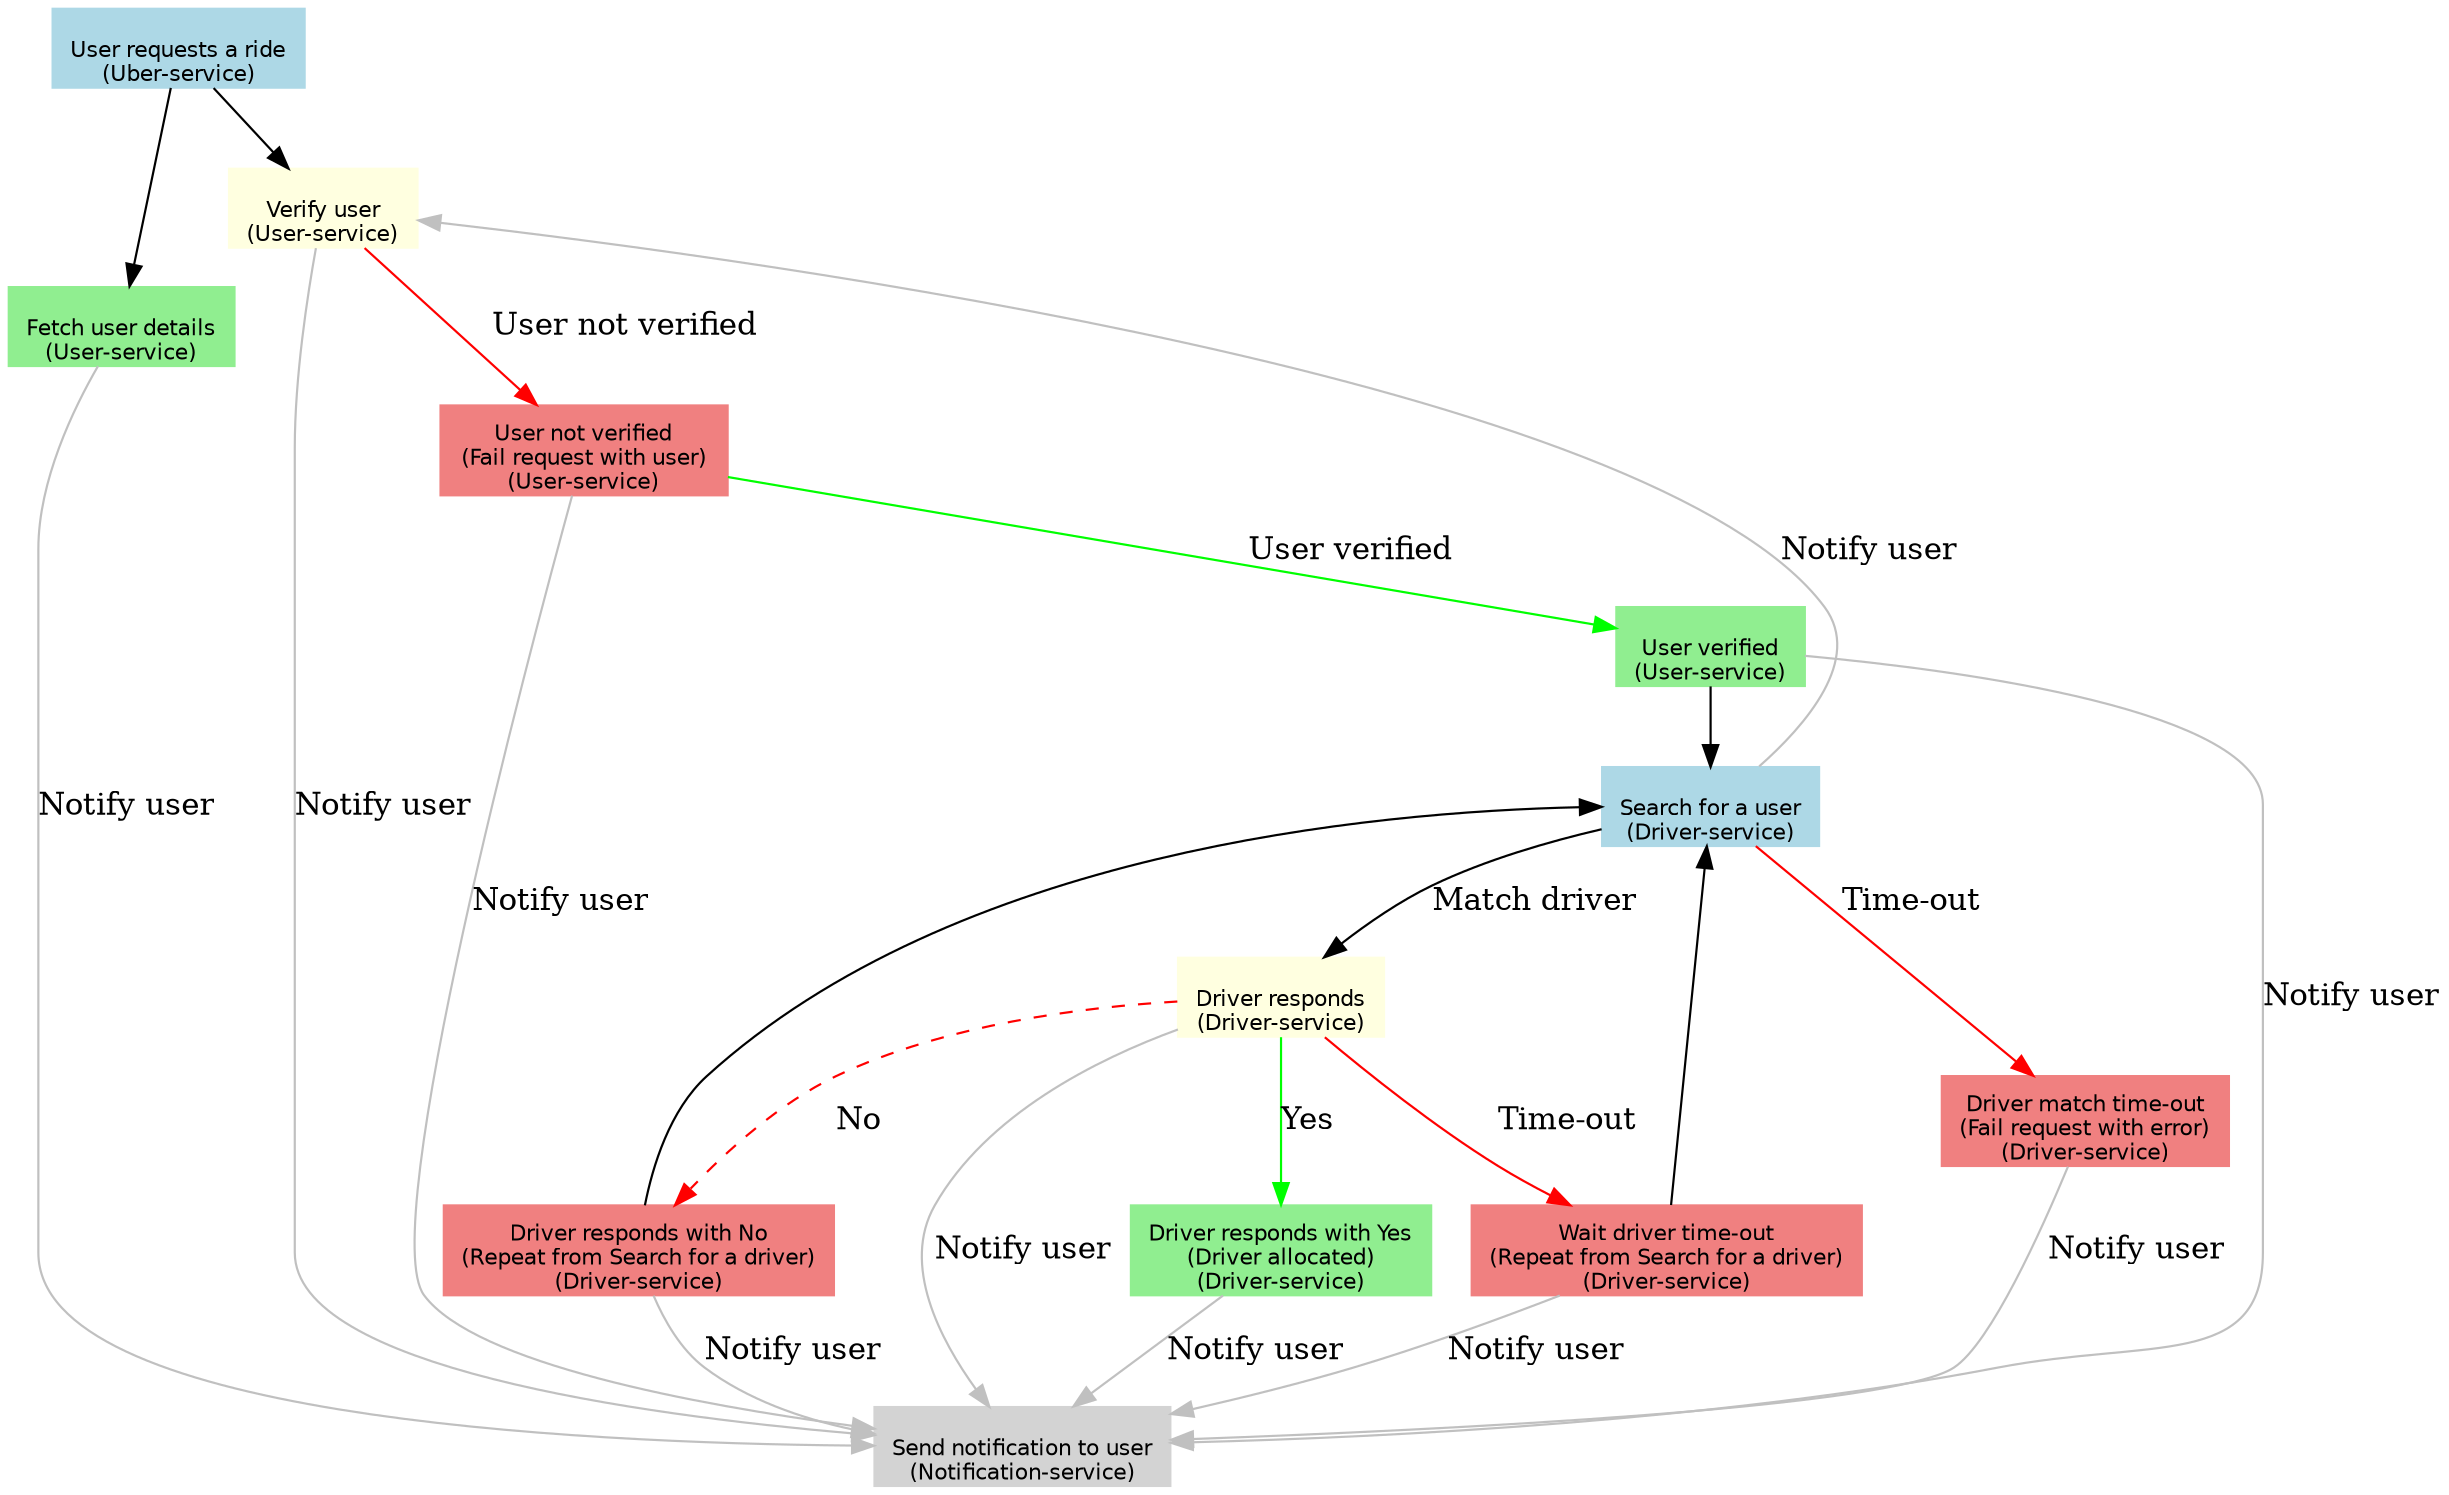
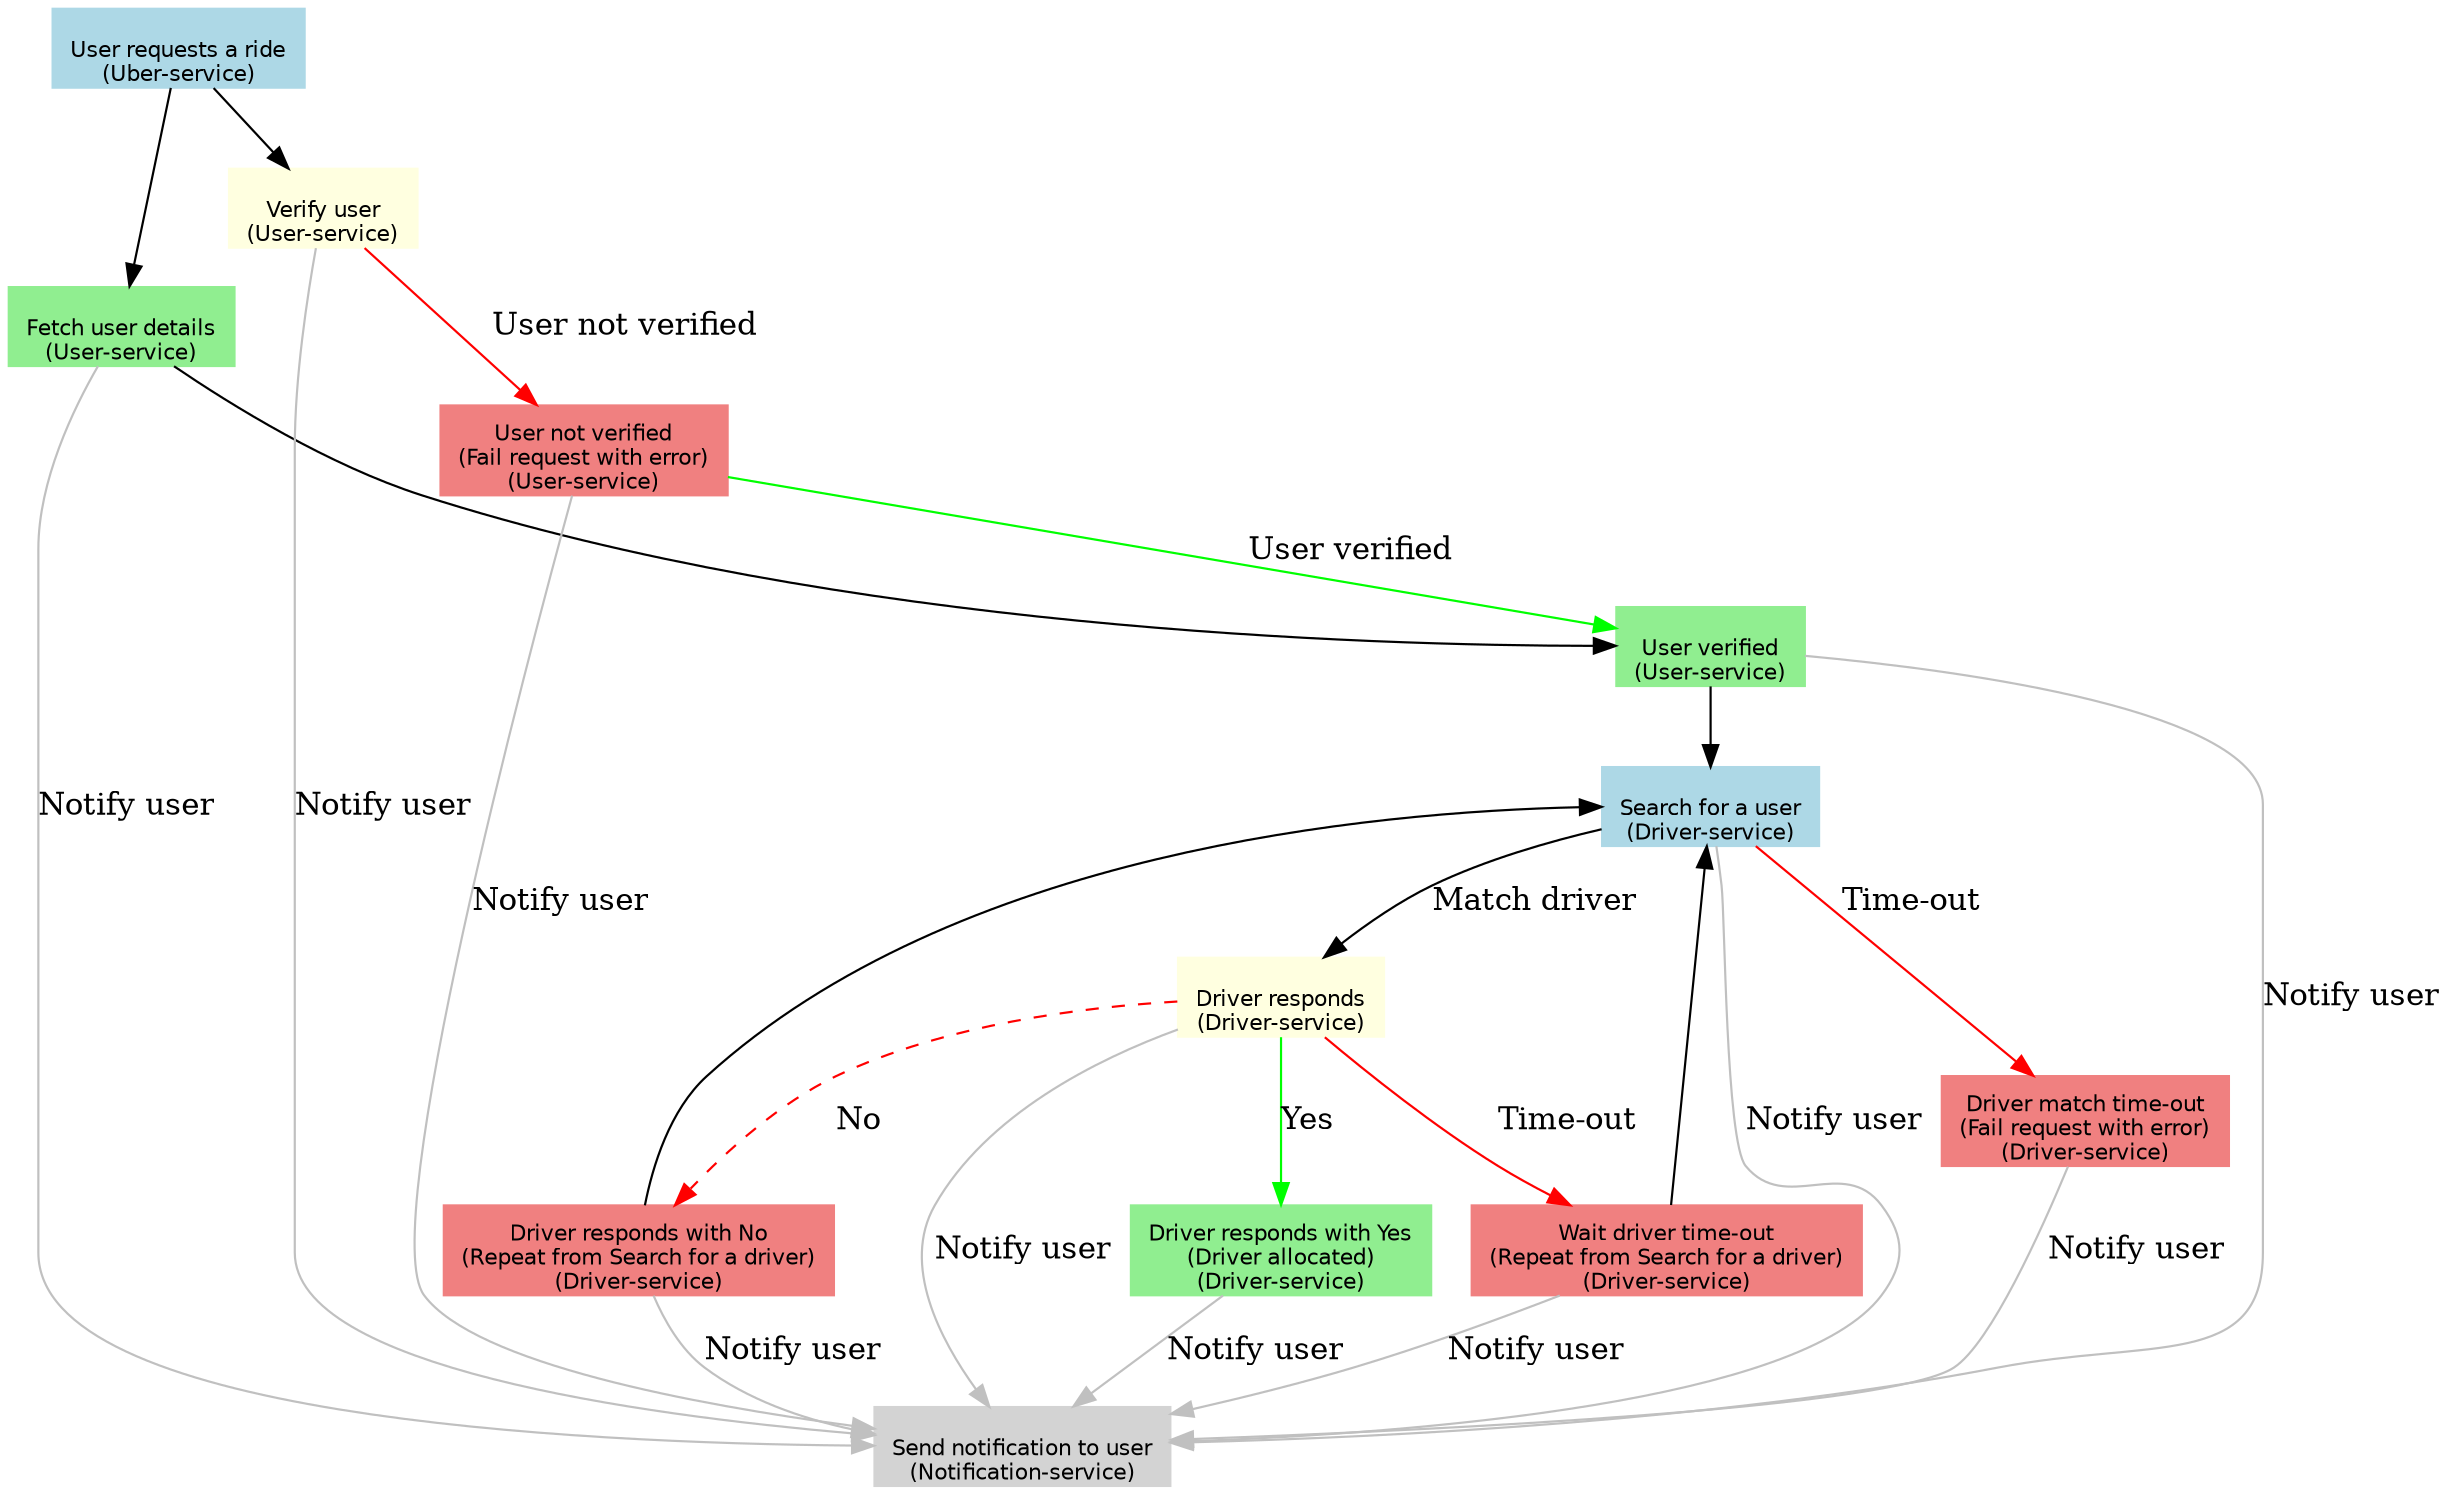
(1251, 359) -> (1823, 1339)
(584, 450) -> (584, 450)
none -> (863, 593)
